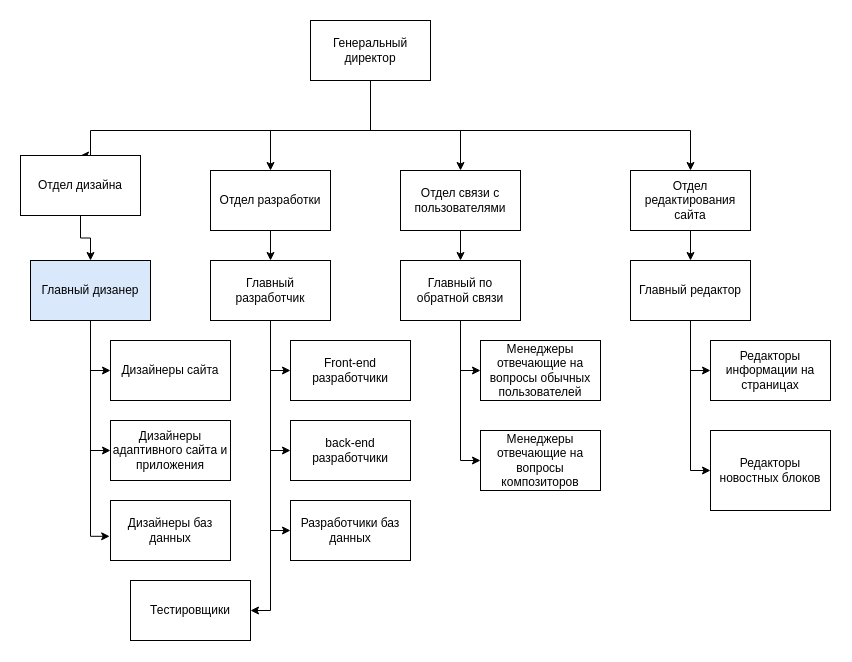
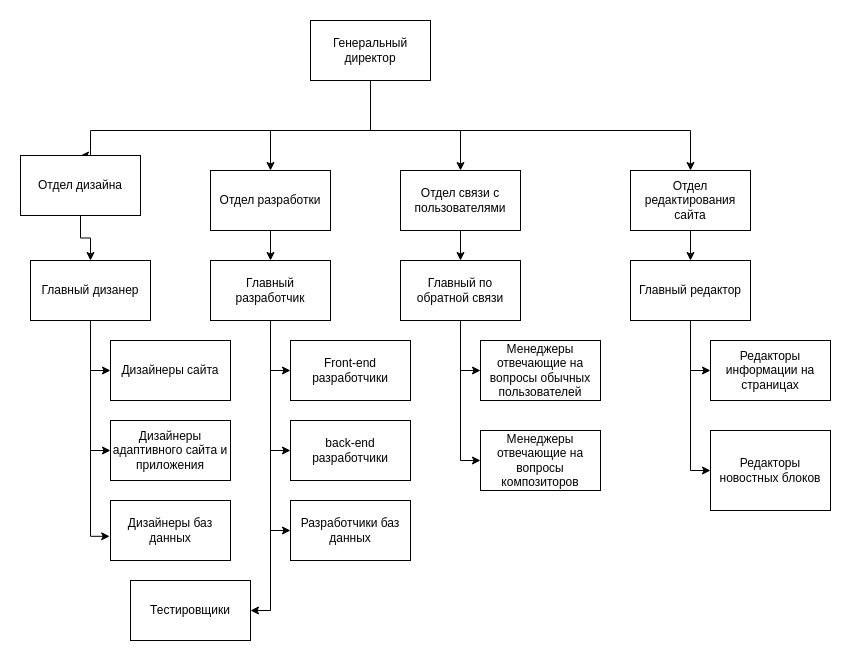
(91, 291) -> (91, 291)
